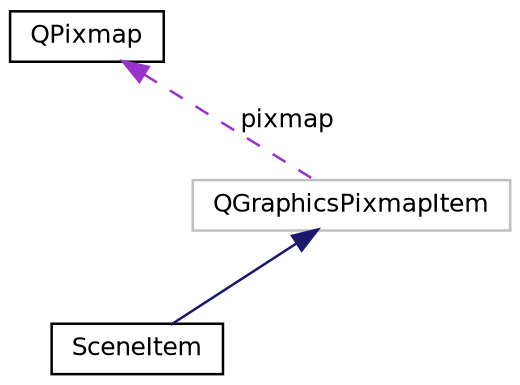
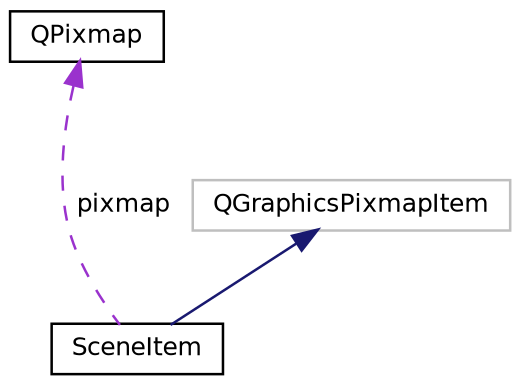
(230, 128) -> (65, 212)
